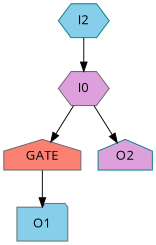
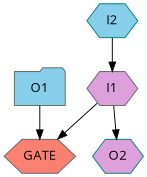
(84, 89) -> (112, 89)
(42, 156) -> (40, 156)
(125, 156) -> (118, 156)
(42, 184) -> (40, 118)
